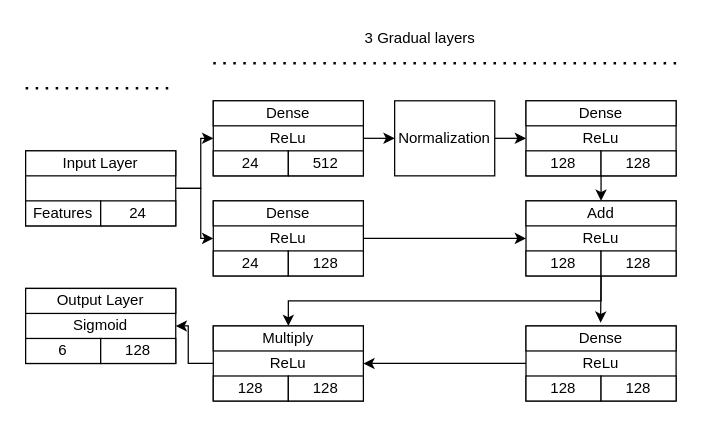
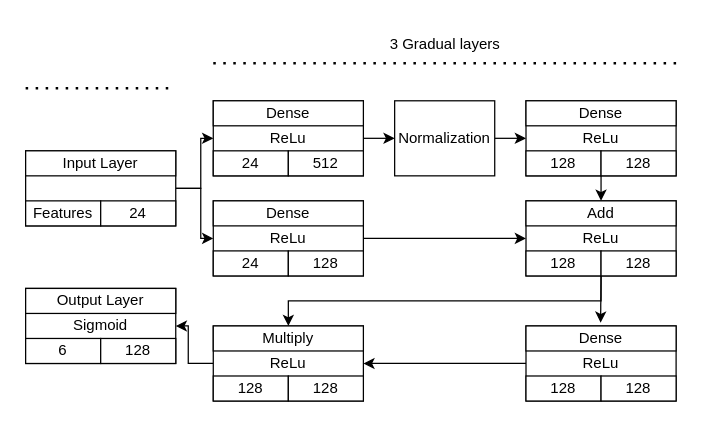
(419, 38) -> (444, 44)
